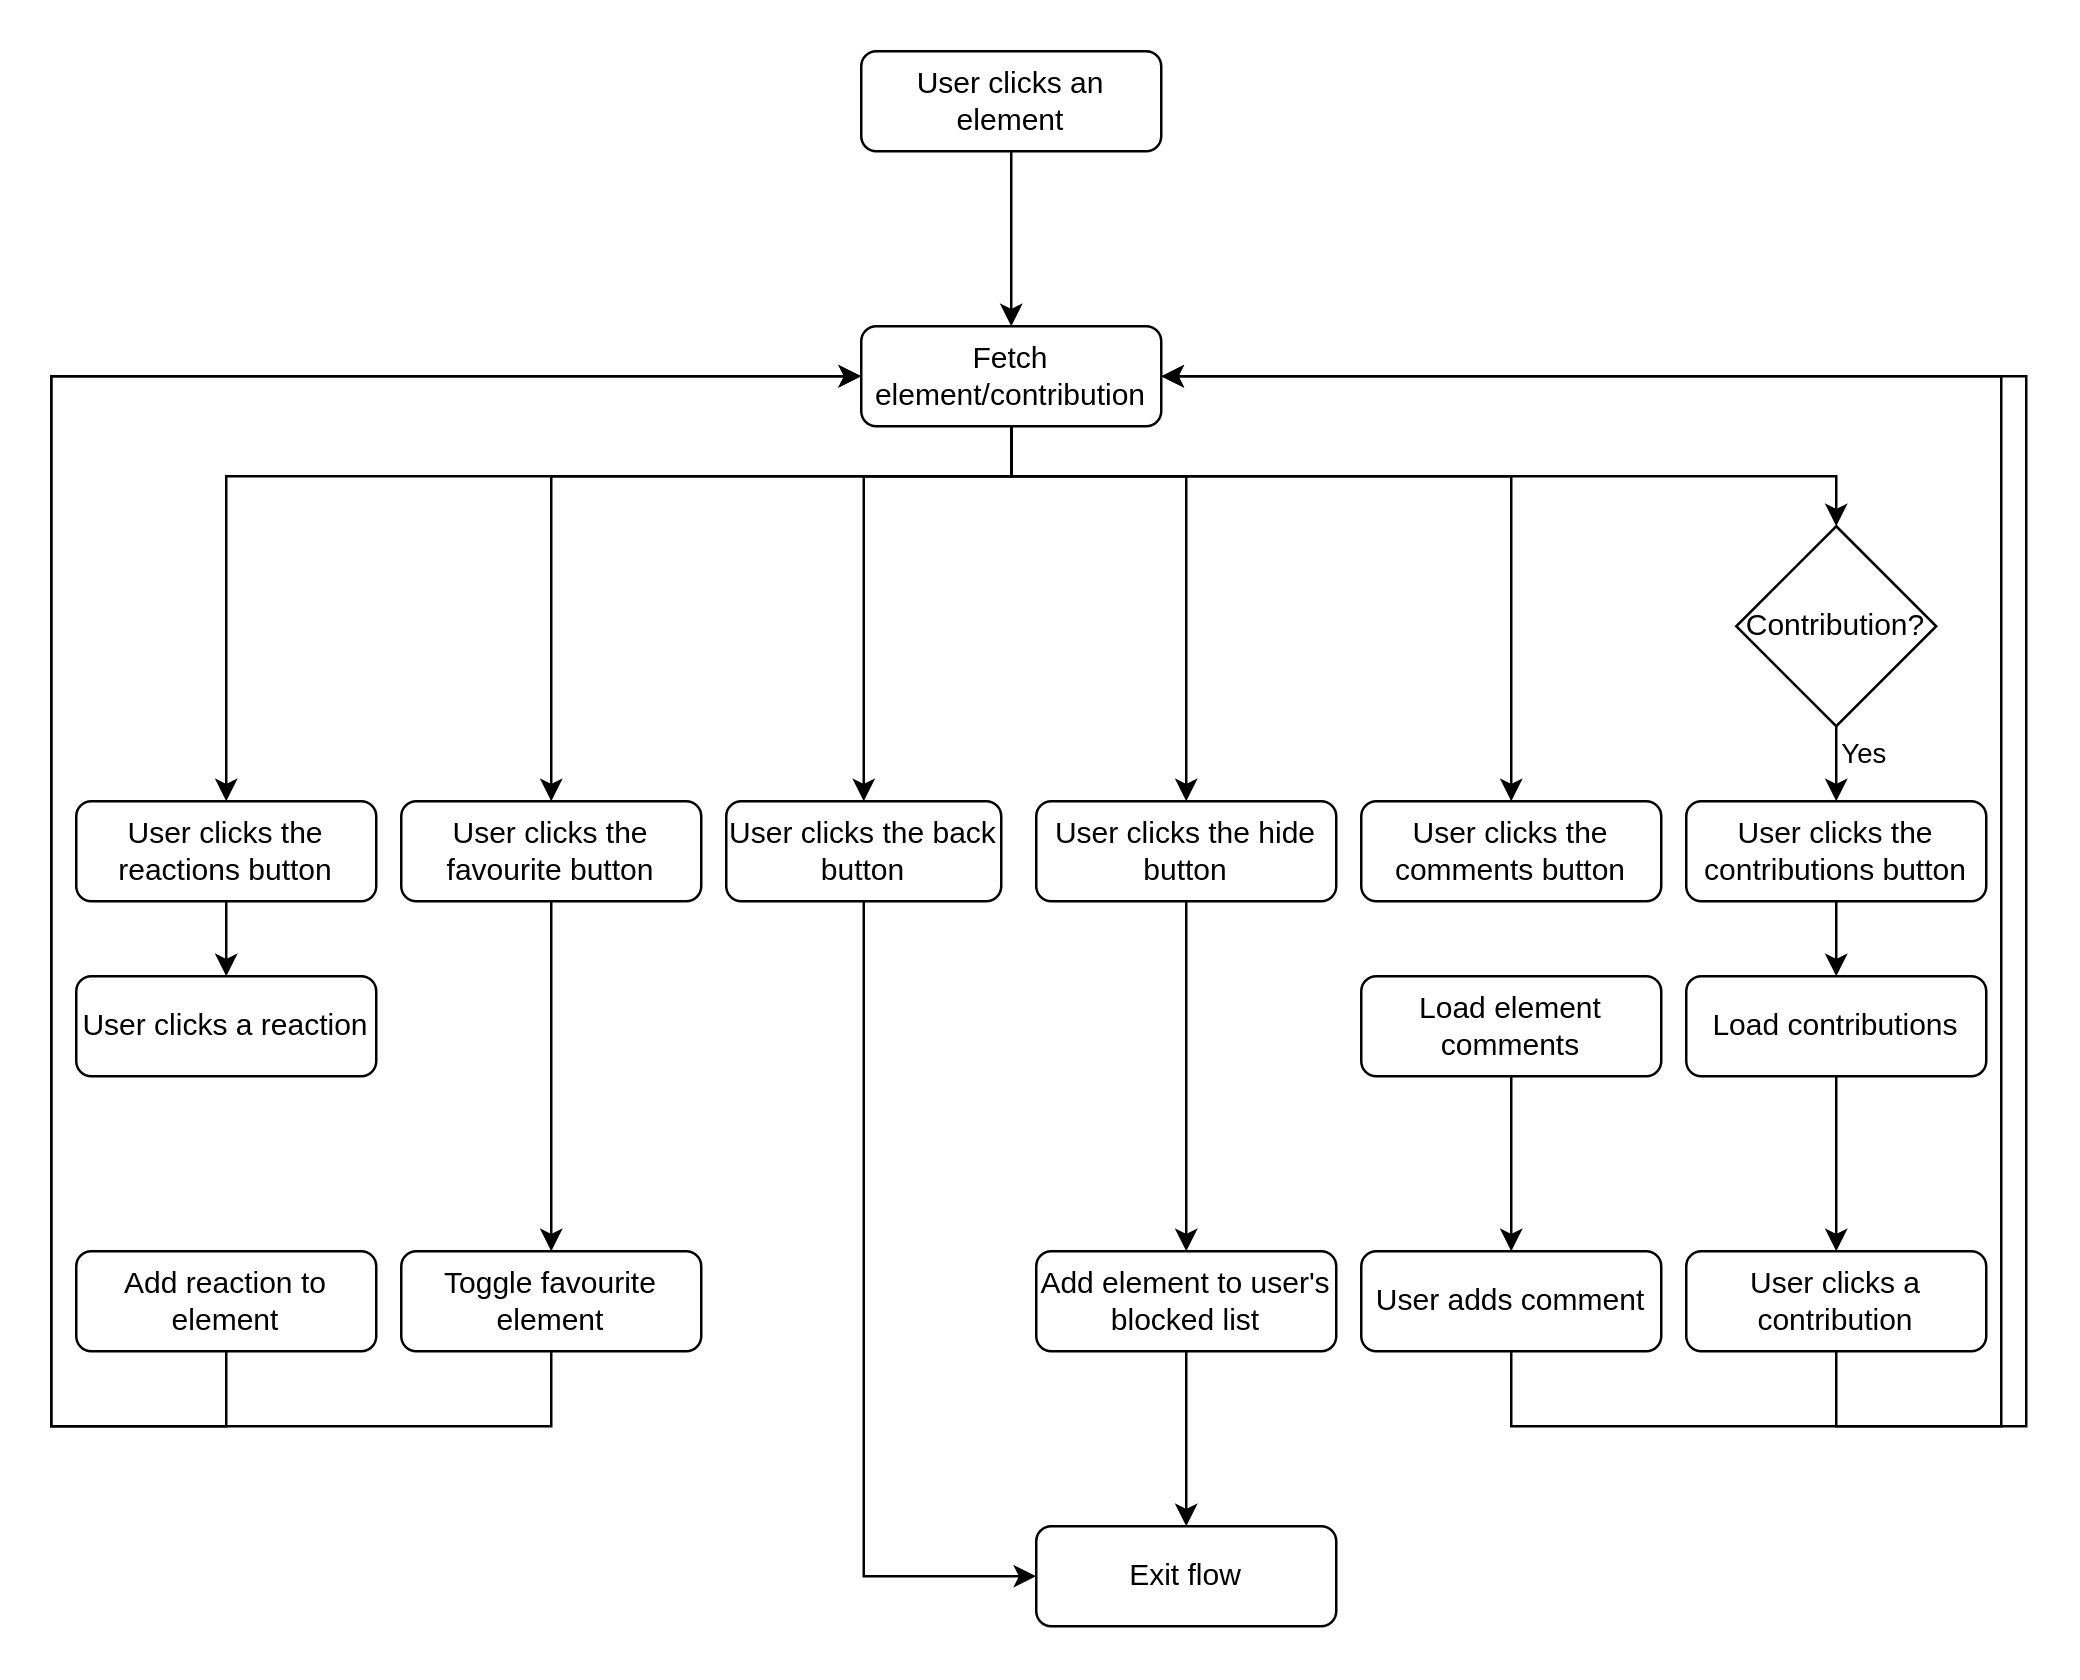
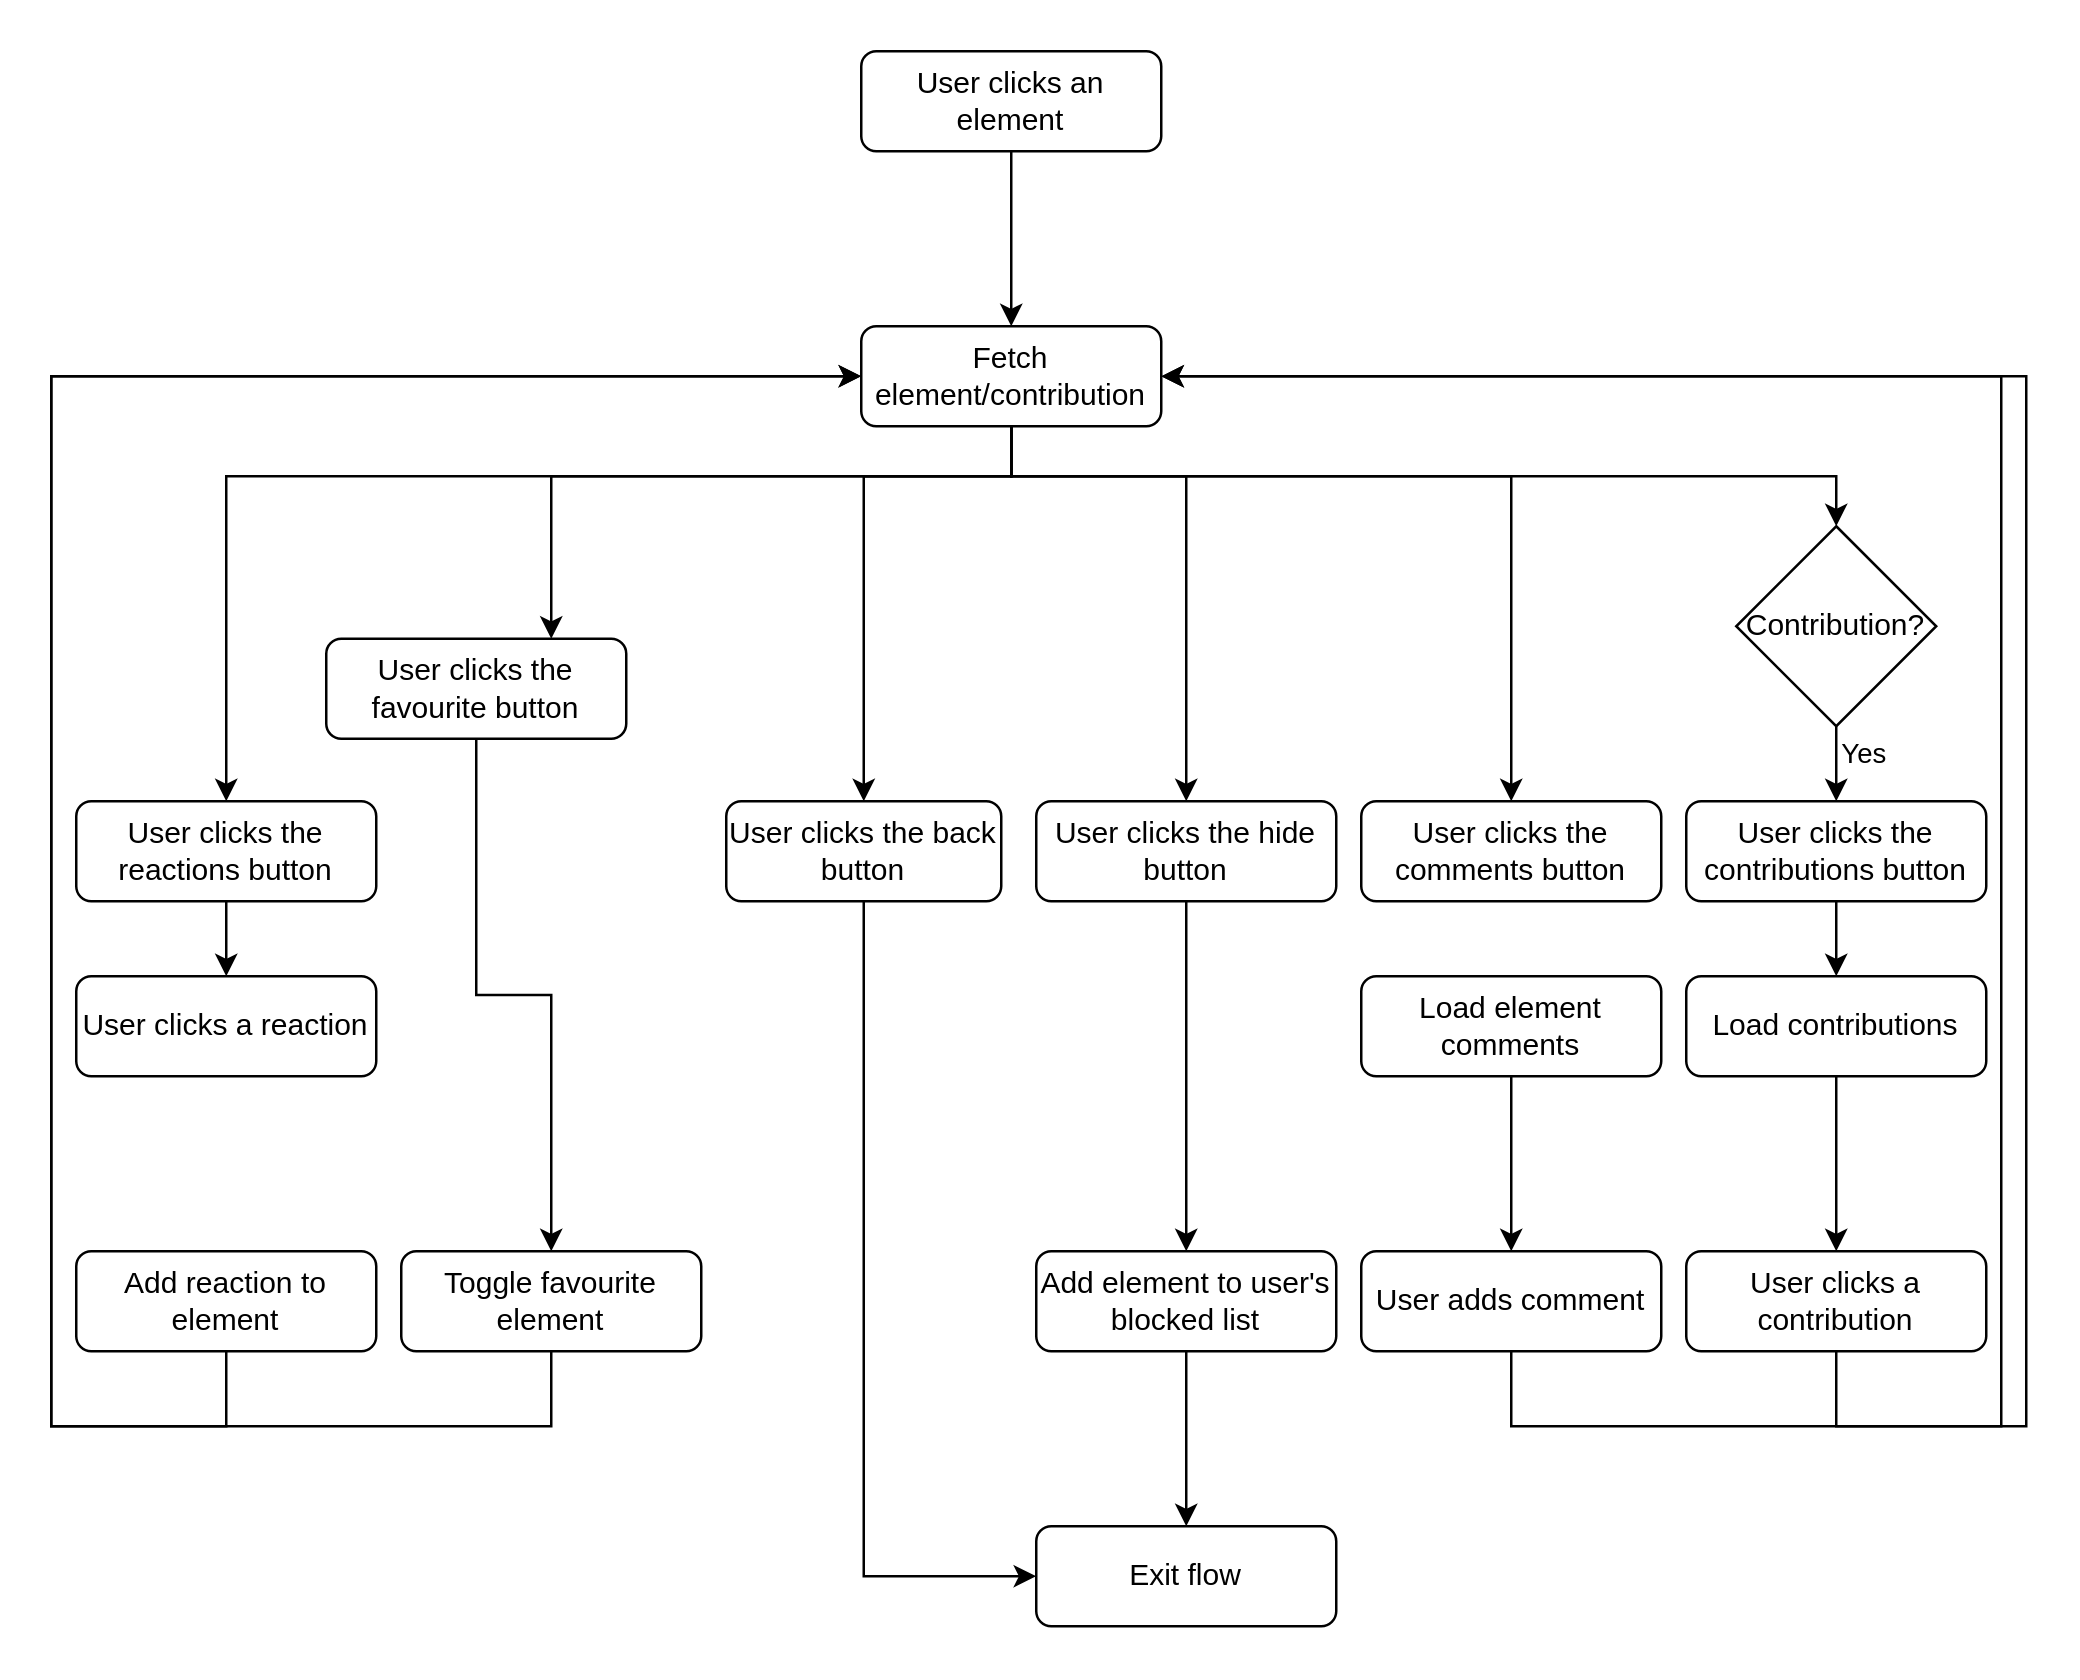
(551, 851) -> (476, 689)
